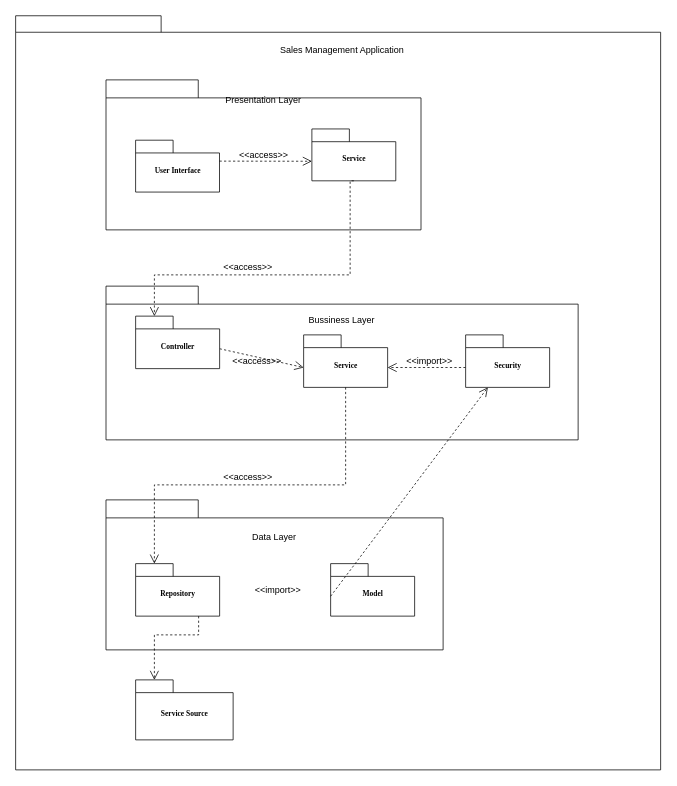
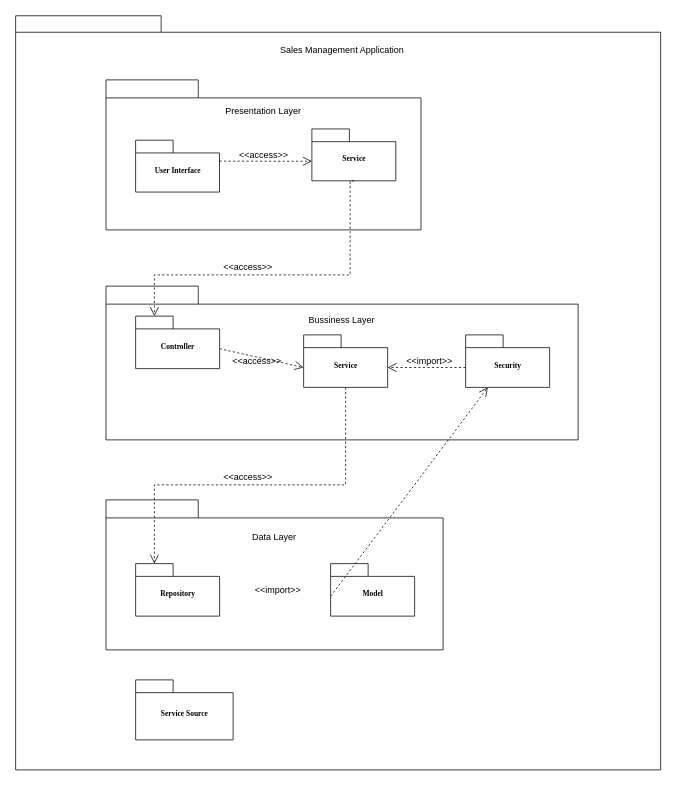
(263, 100) -> (263, 111)
(164, 635) -> none
